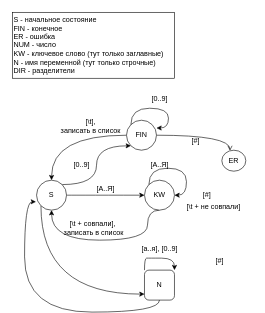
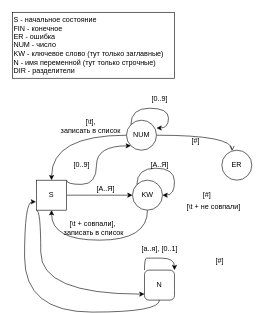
(141, 135) -> (141, 135)
(234, 161) -> (237, 165)
(51, 195) -> (51, 195)
(159, 195) -> (147, 195)
(160, 249) -> (160, 249)
